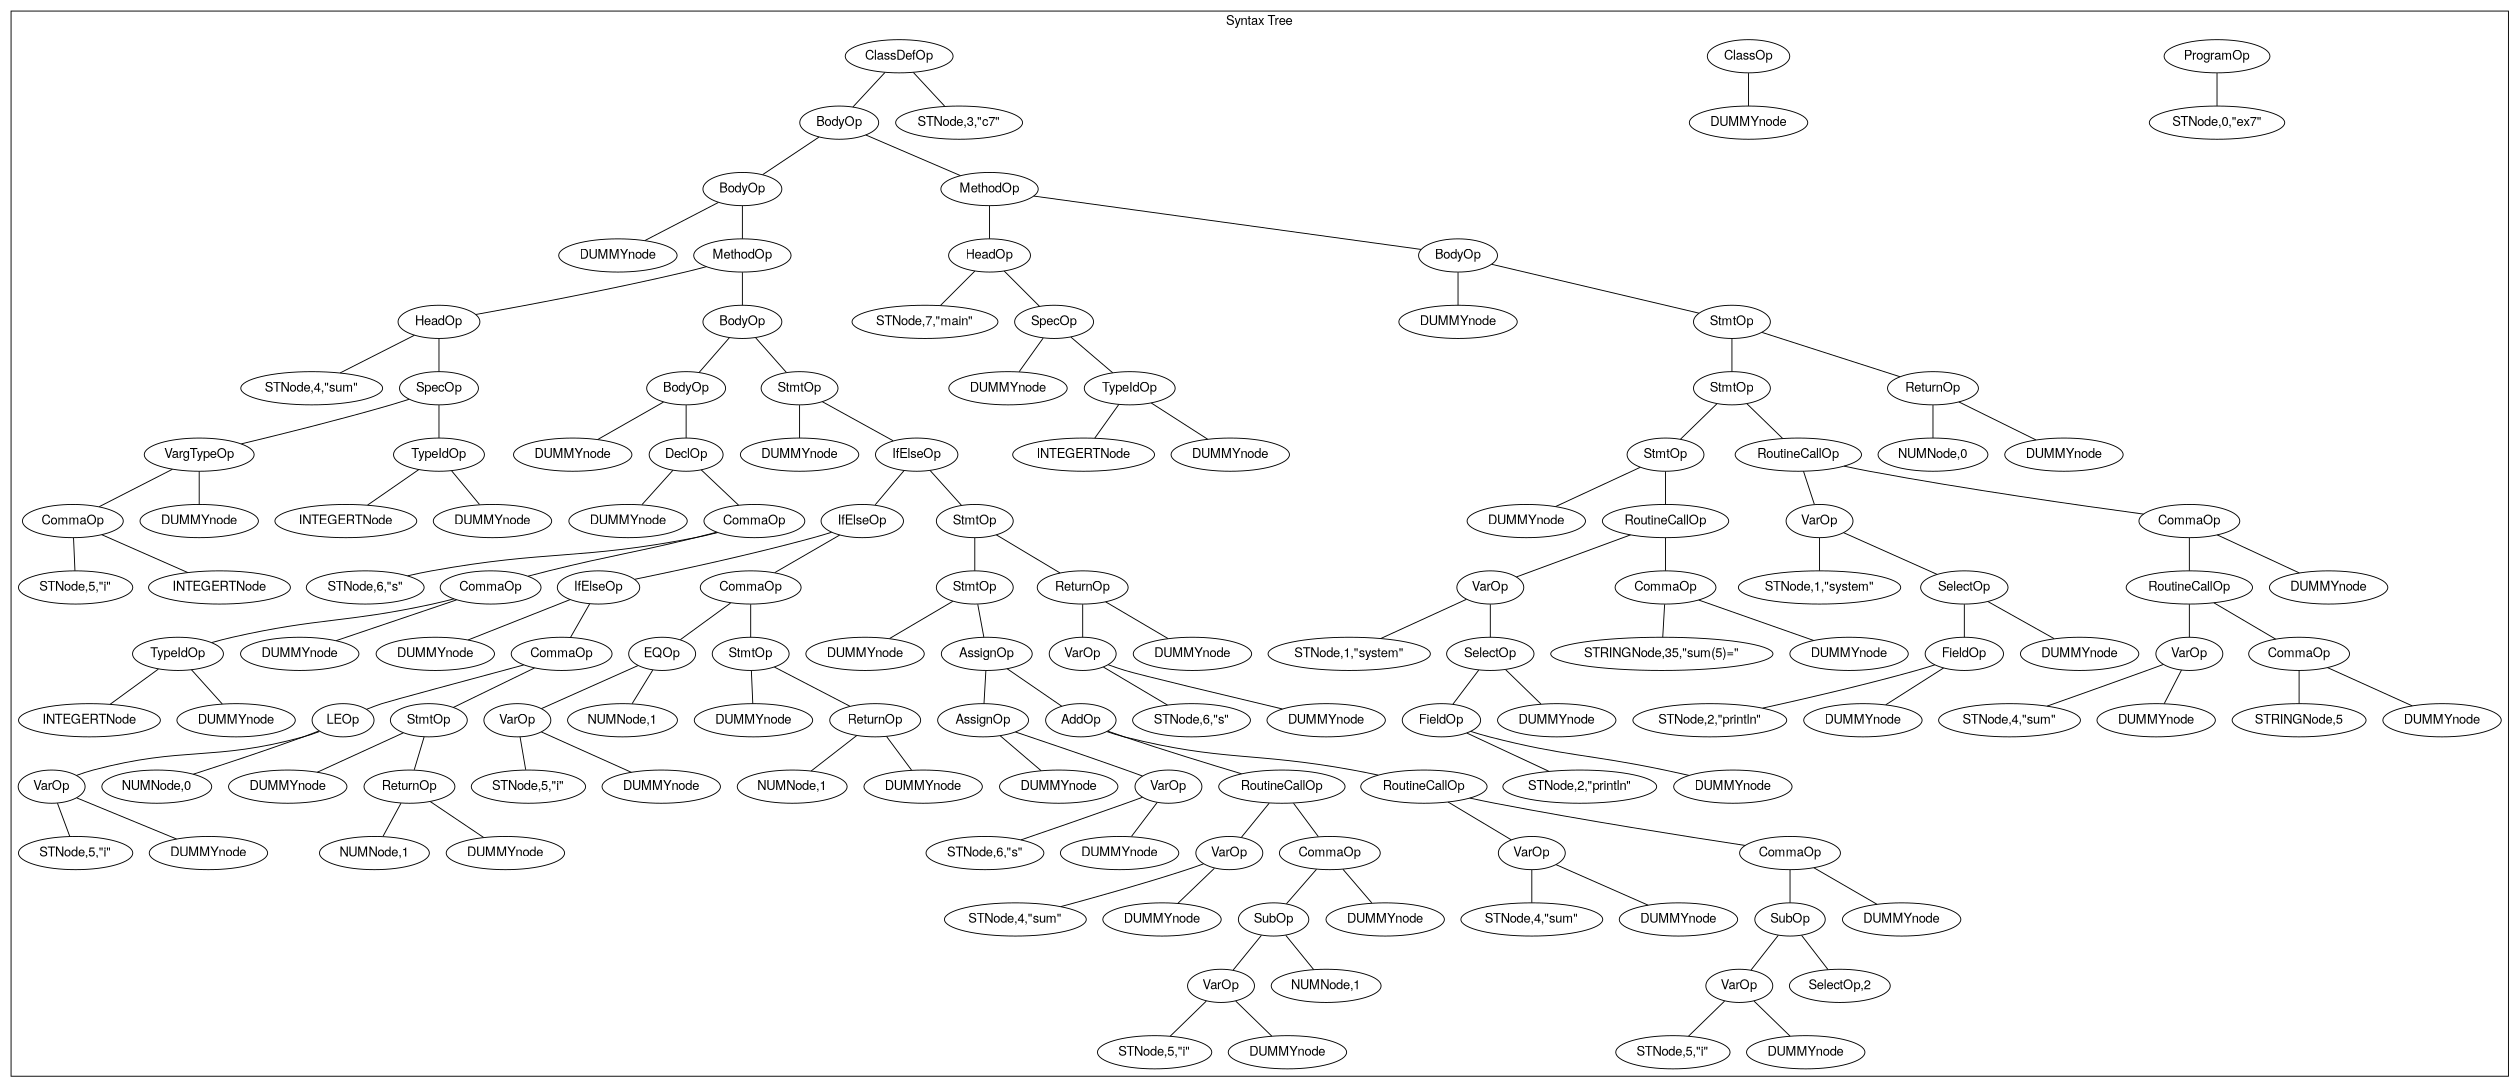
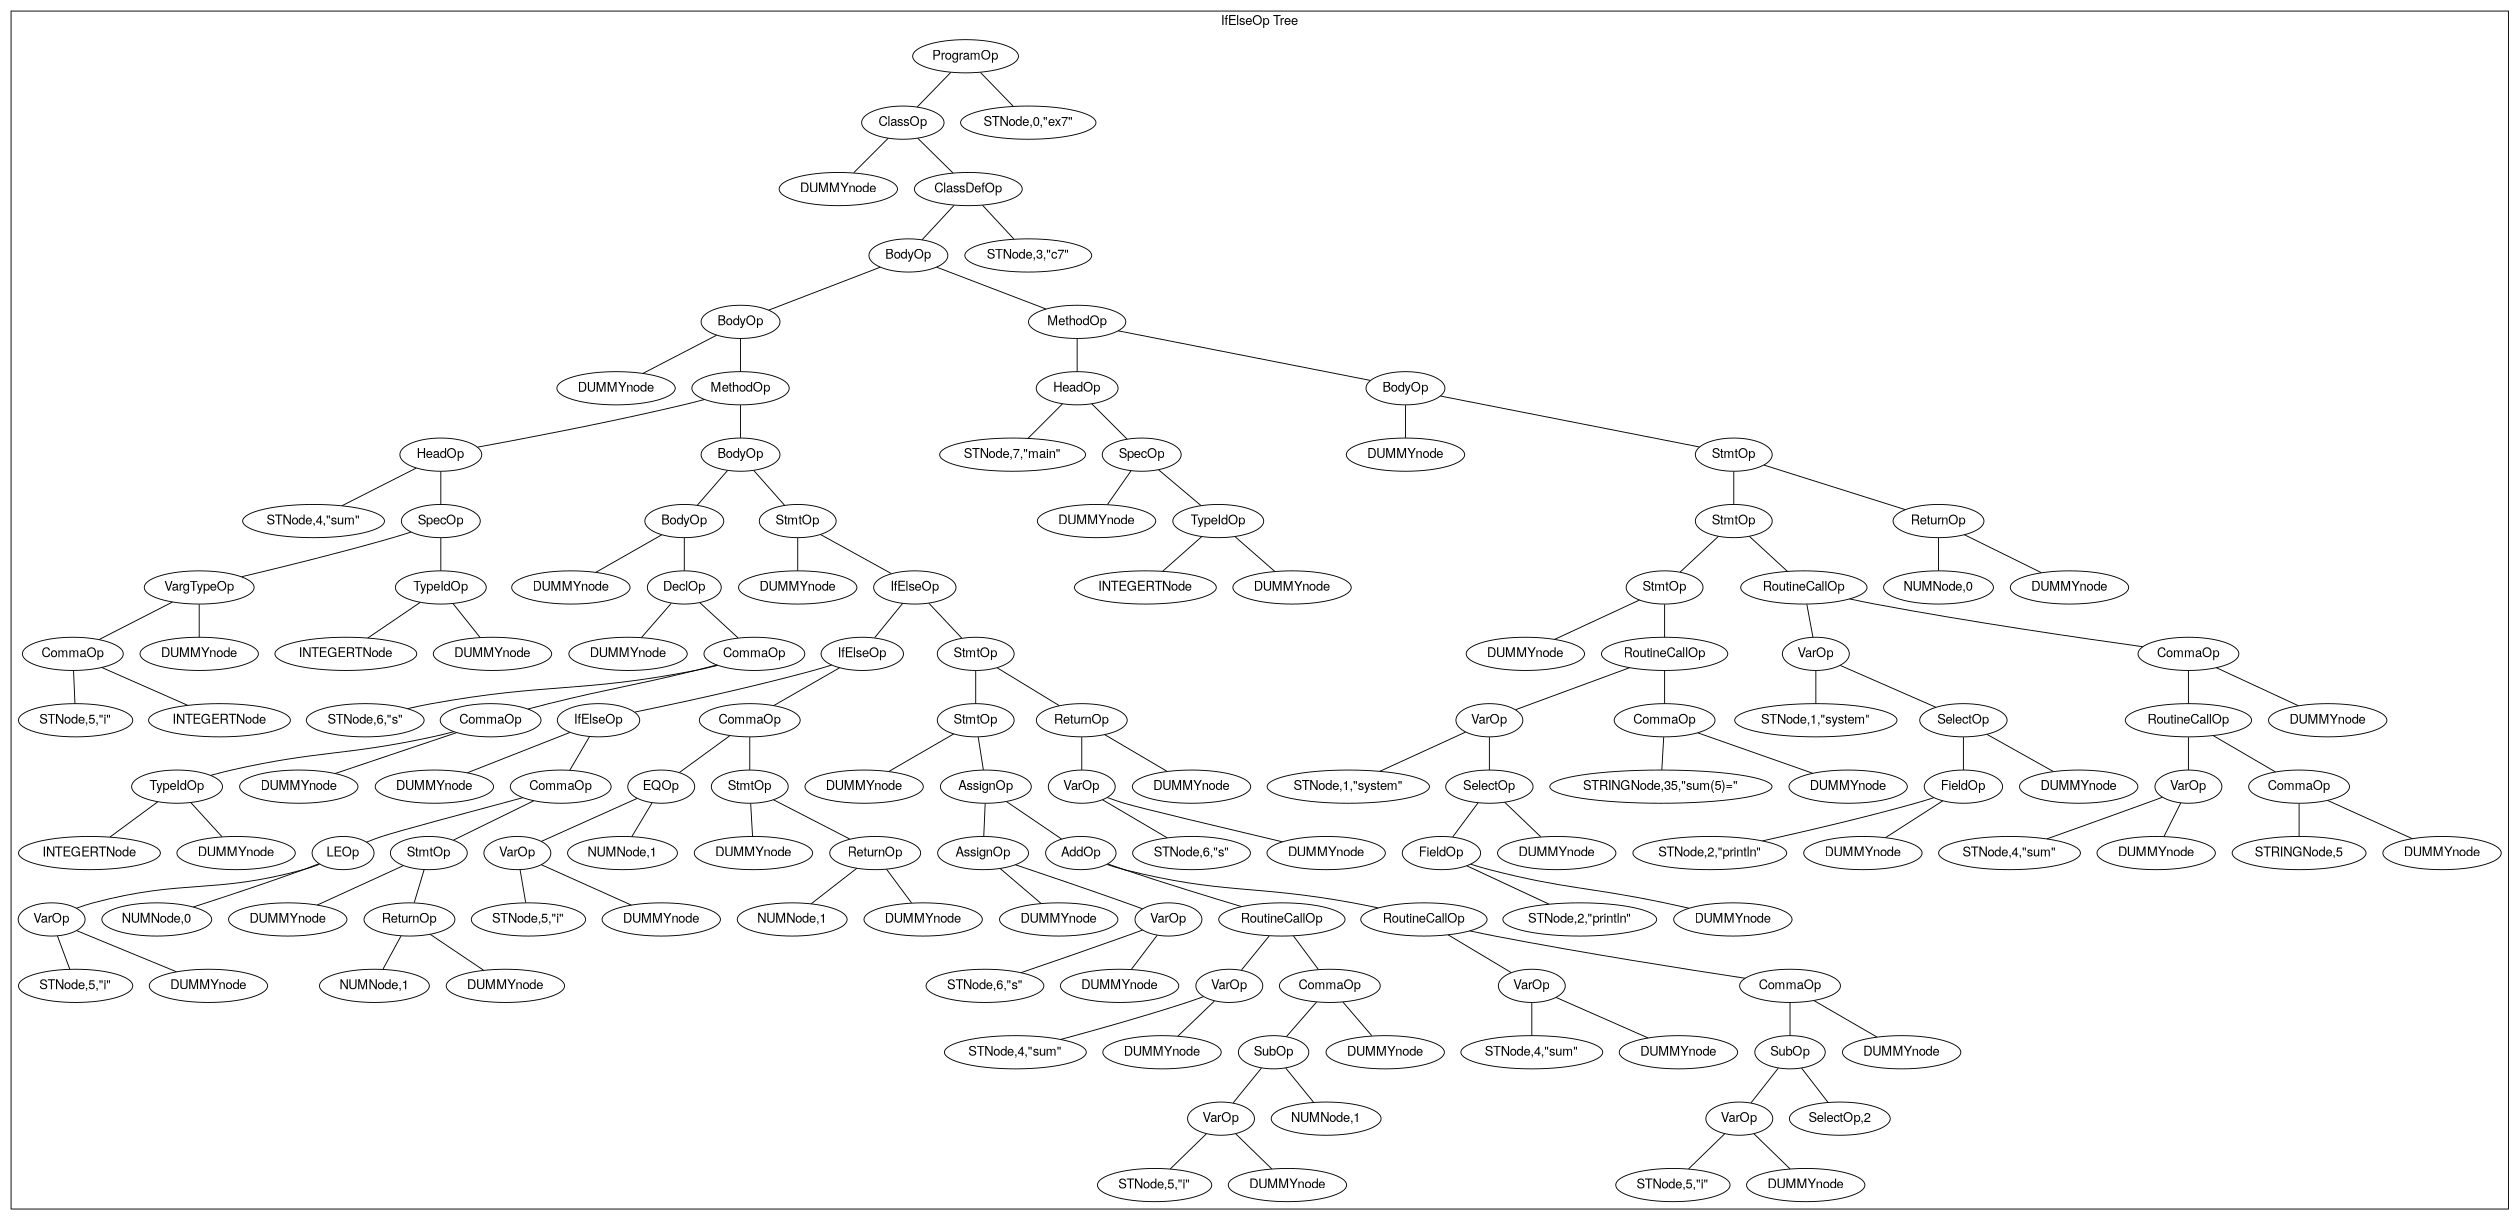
(1260, 22) -> (1260, 22)
none -> (934, 90)
none -> (935, 156)
